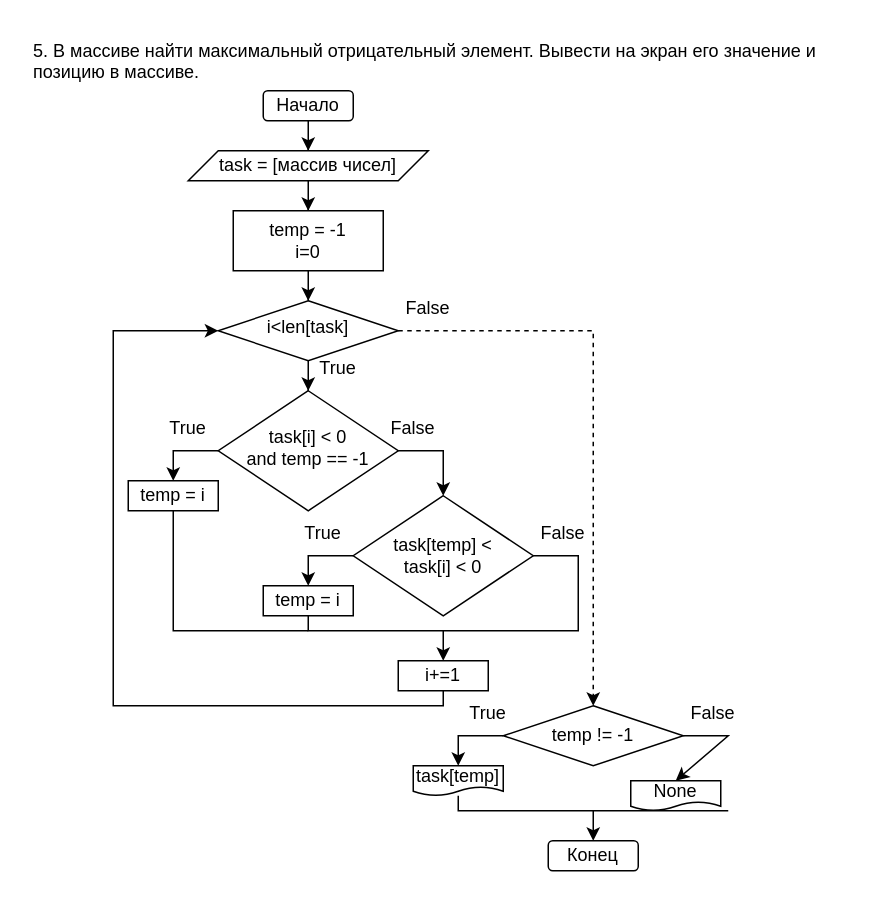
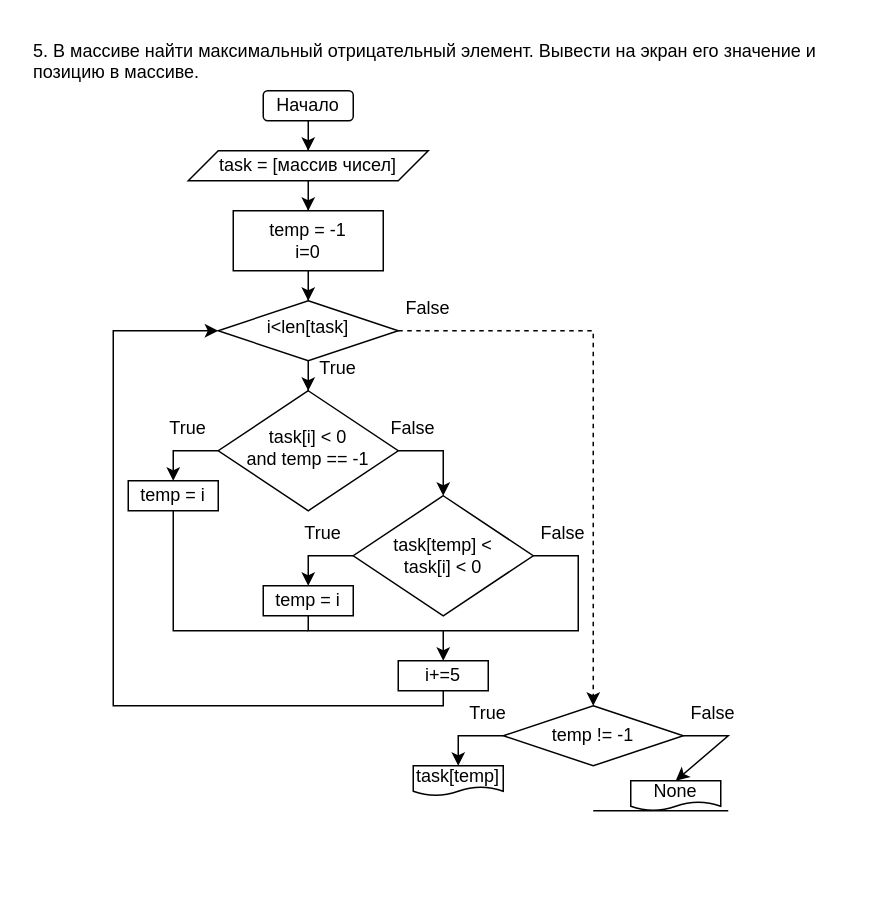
(443, 676) -> (443, 676)
(528, 811) -> none
(593, 856) -> none
